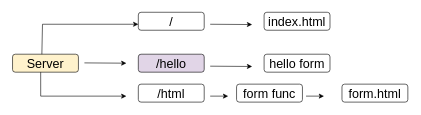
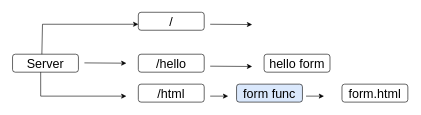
(297, 21) -> none
(45, 63) -> (45, 63)
(171, 63) -> (171, 63)
(270, 93) -> (270, 93)
